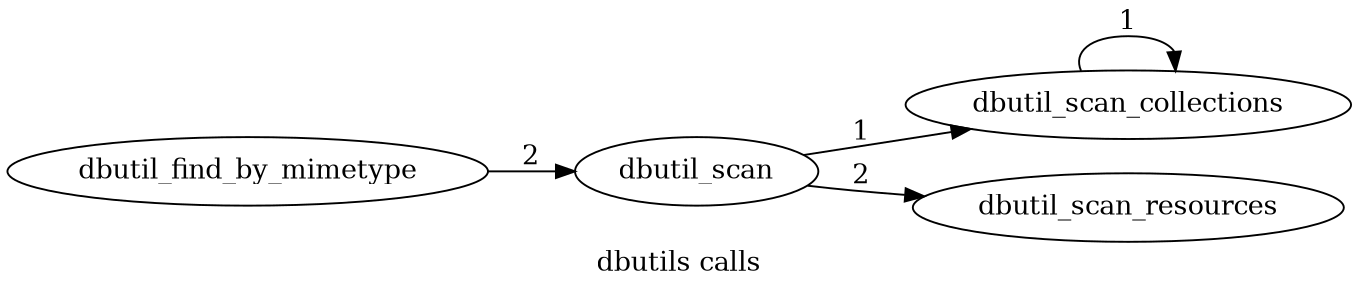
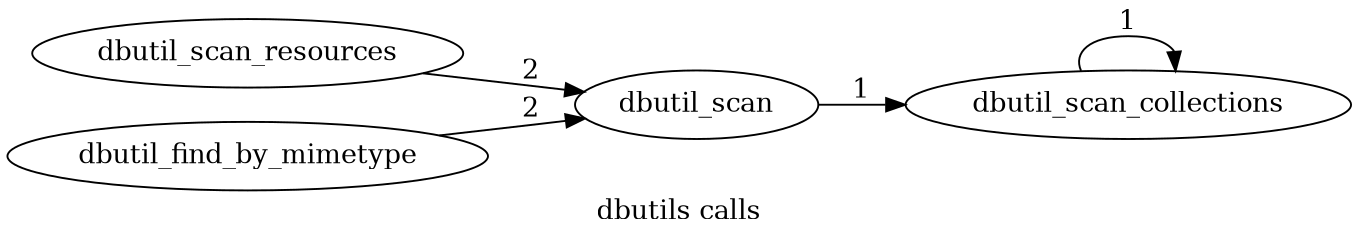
(856, 191) -> (494, 82)
